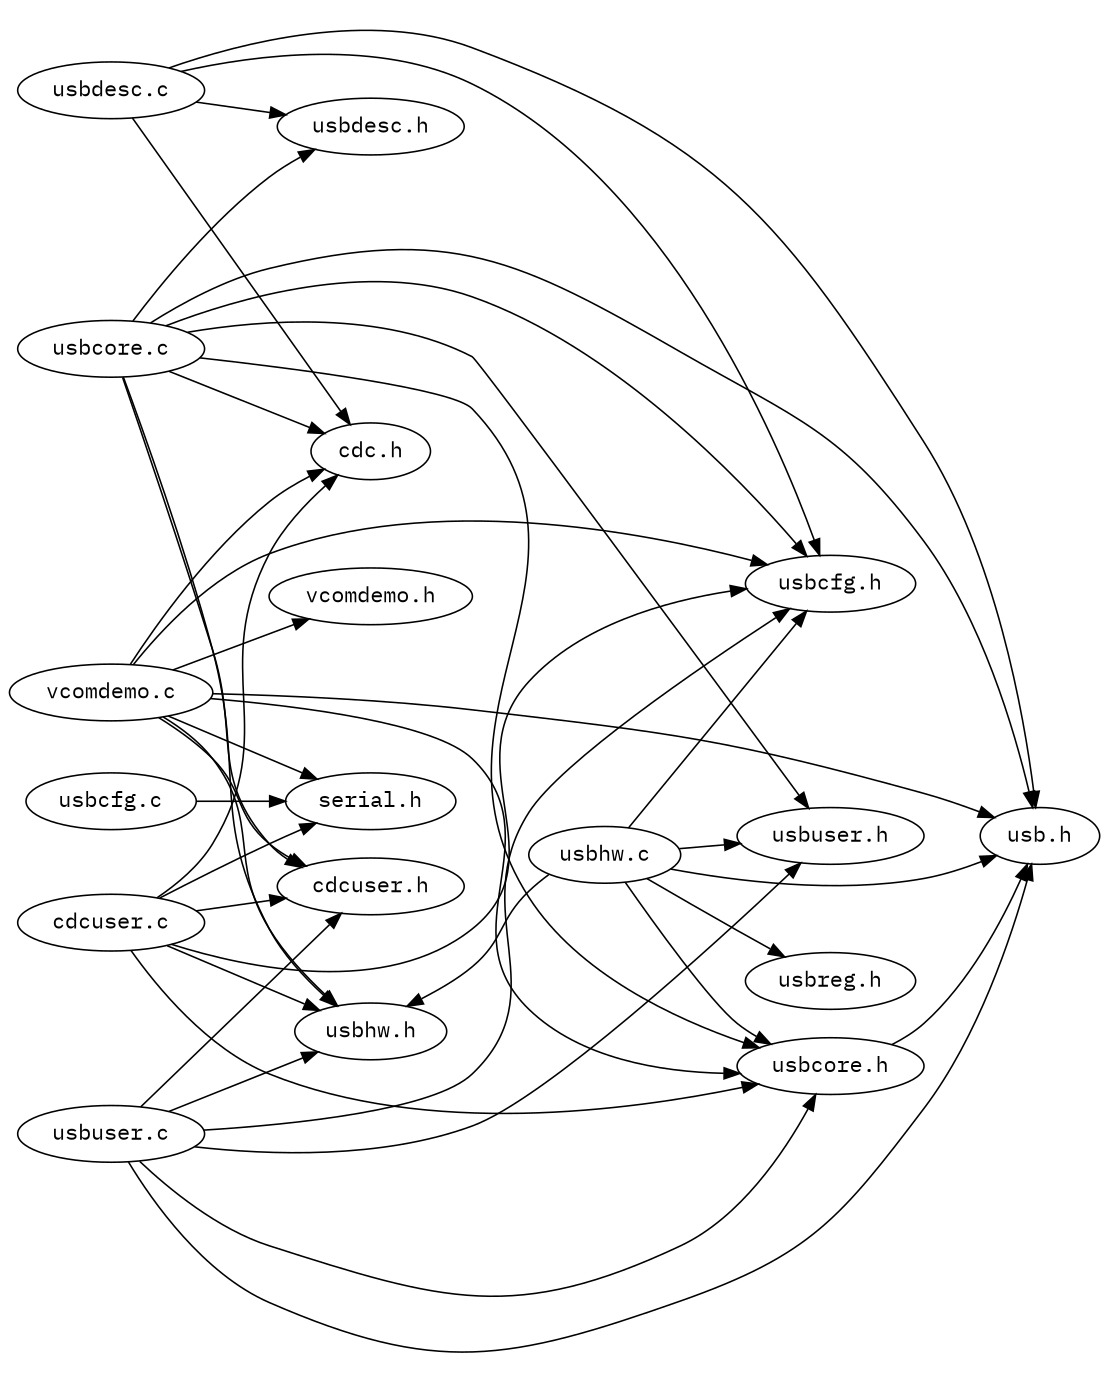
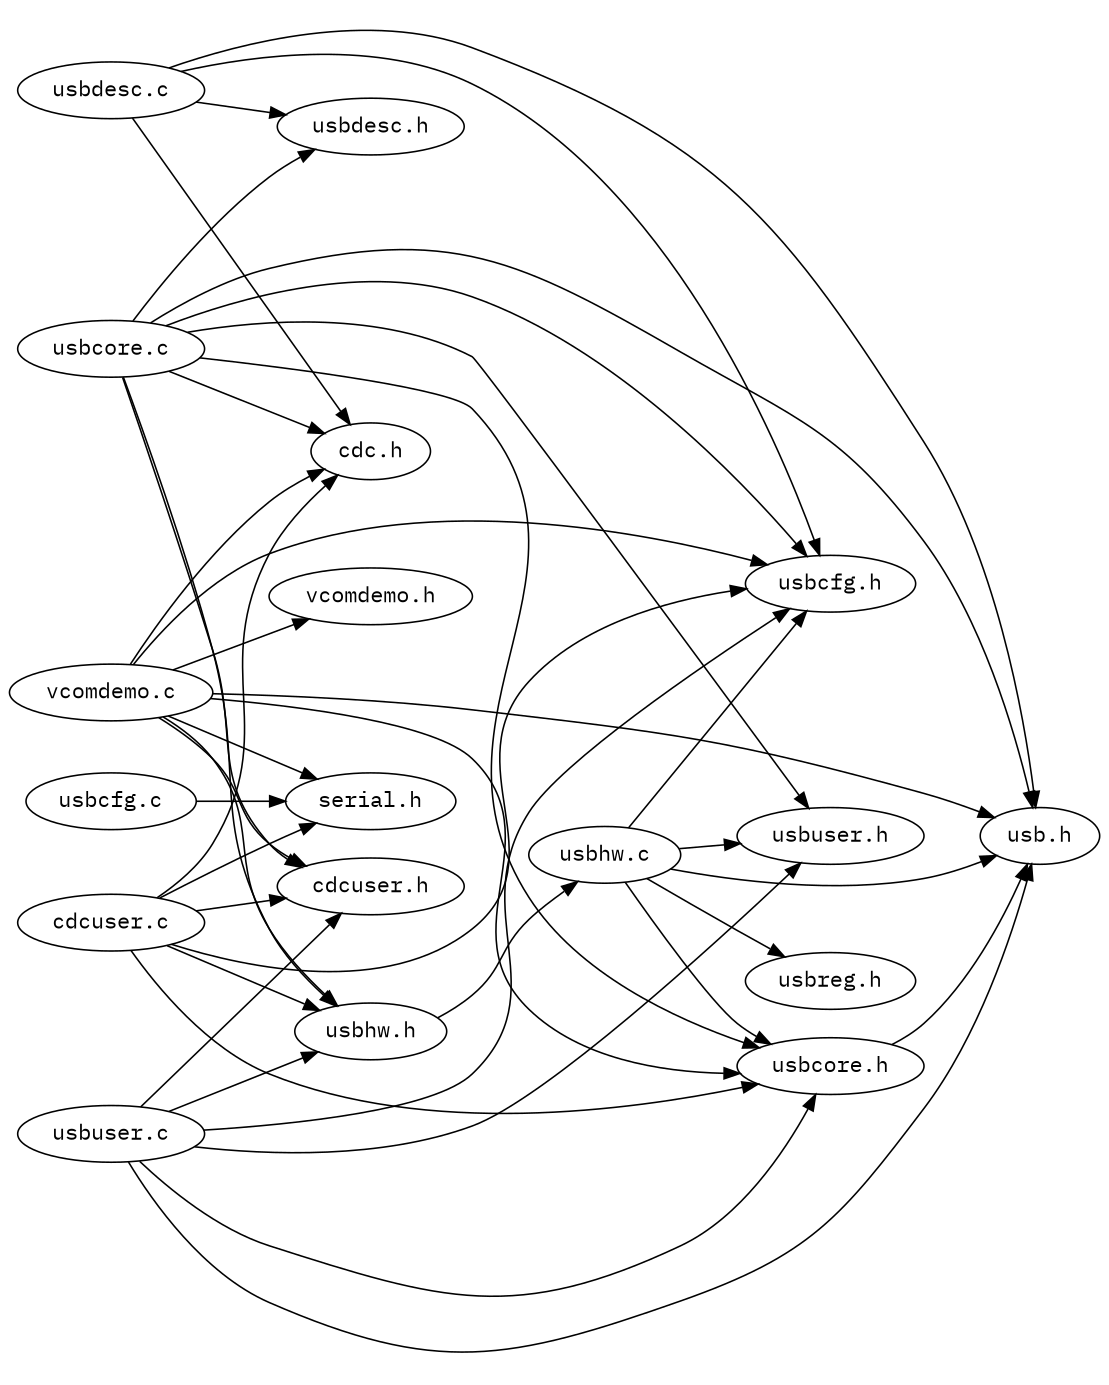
(487, 951) -> (493, 972)
